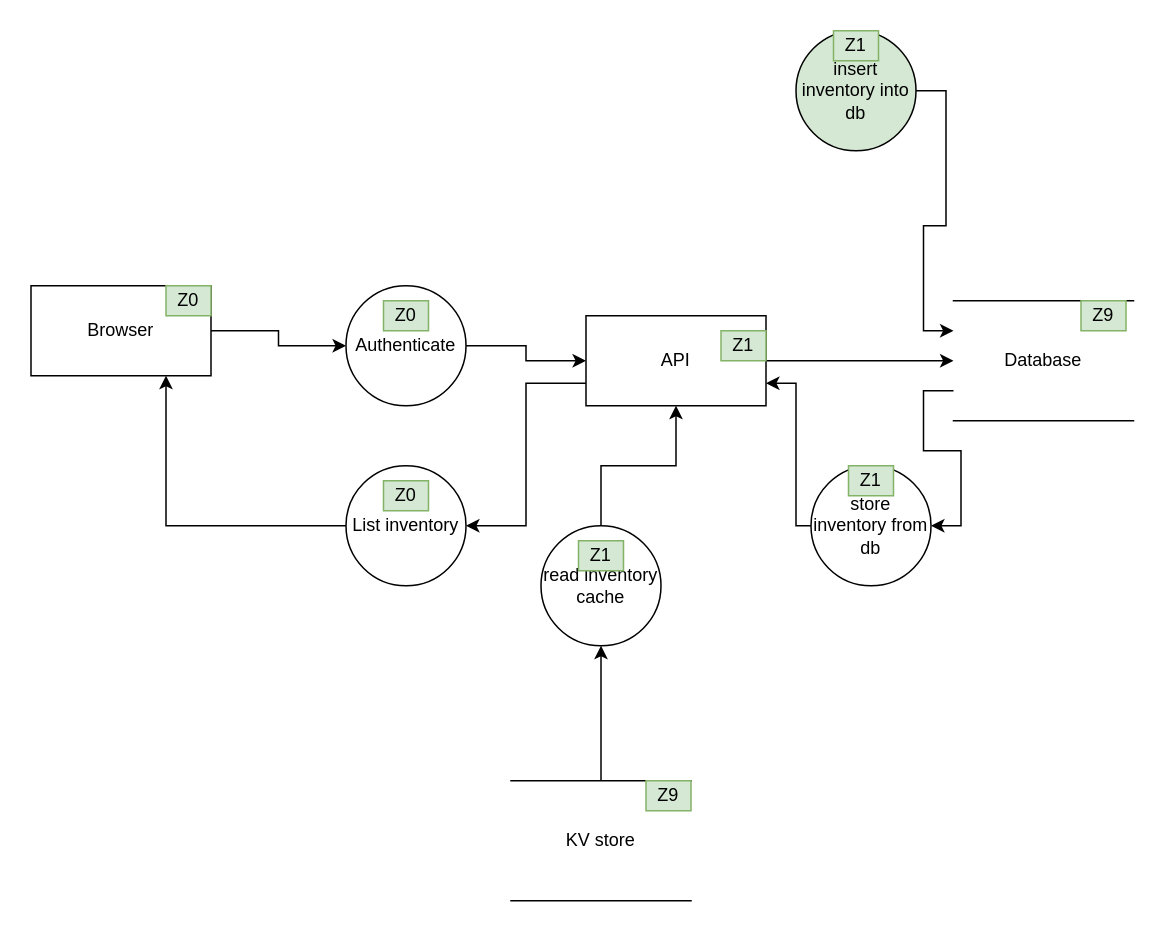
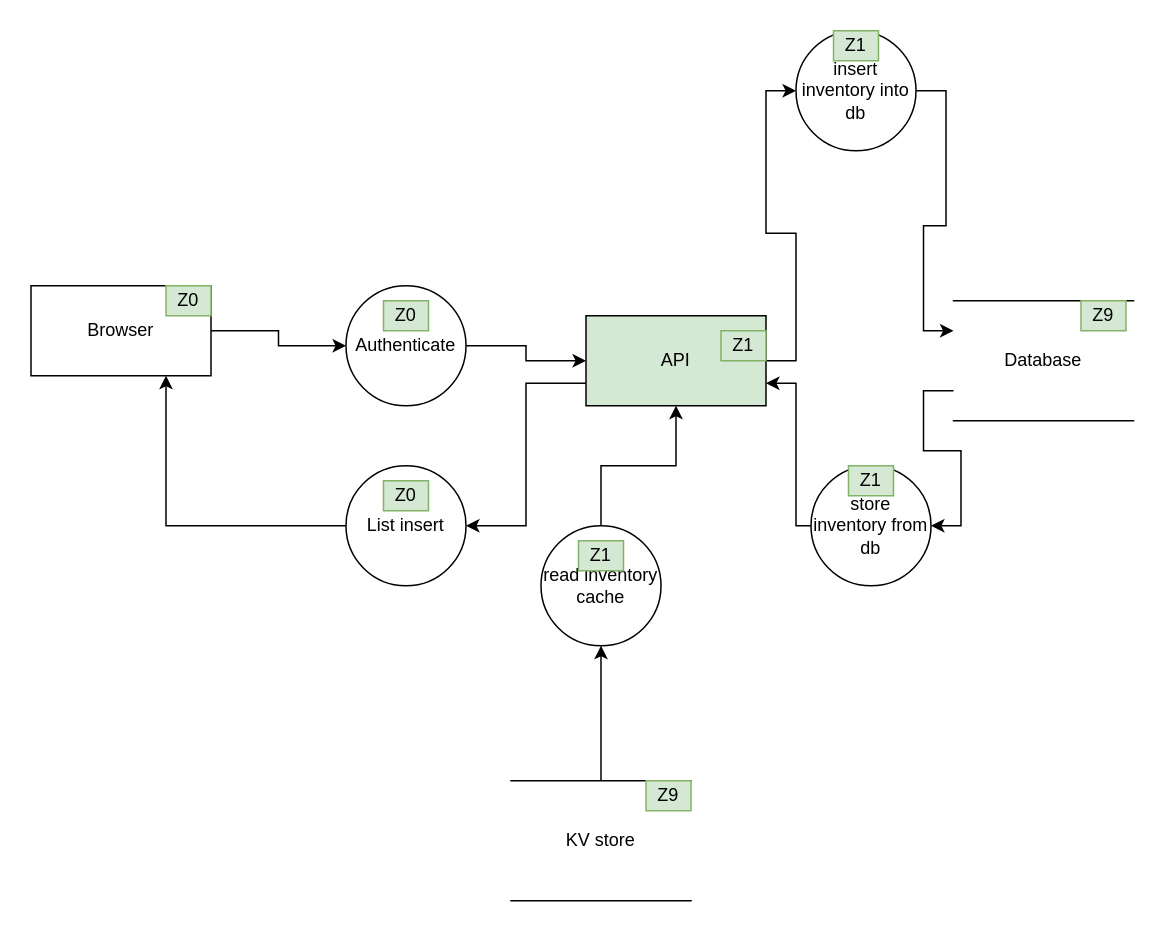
(856, 91) -> (856, 91)
(676, 361) -> (676, 361)
(868, 361) -> (766, 232)
(406, 526) -> (406, 526)
